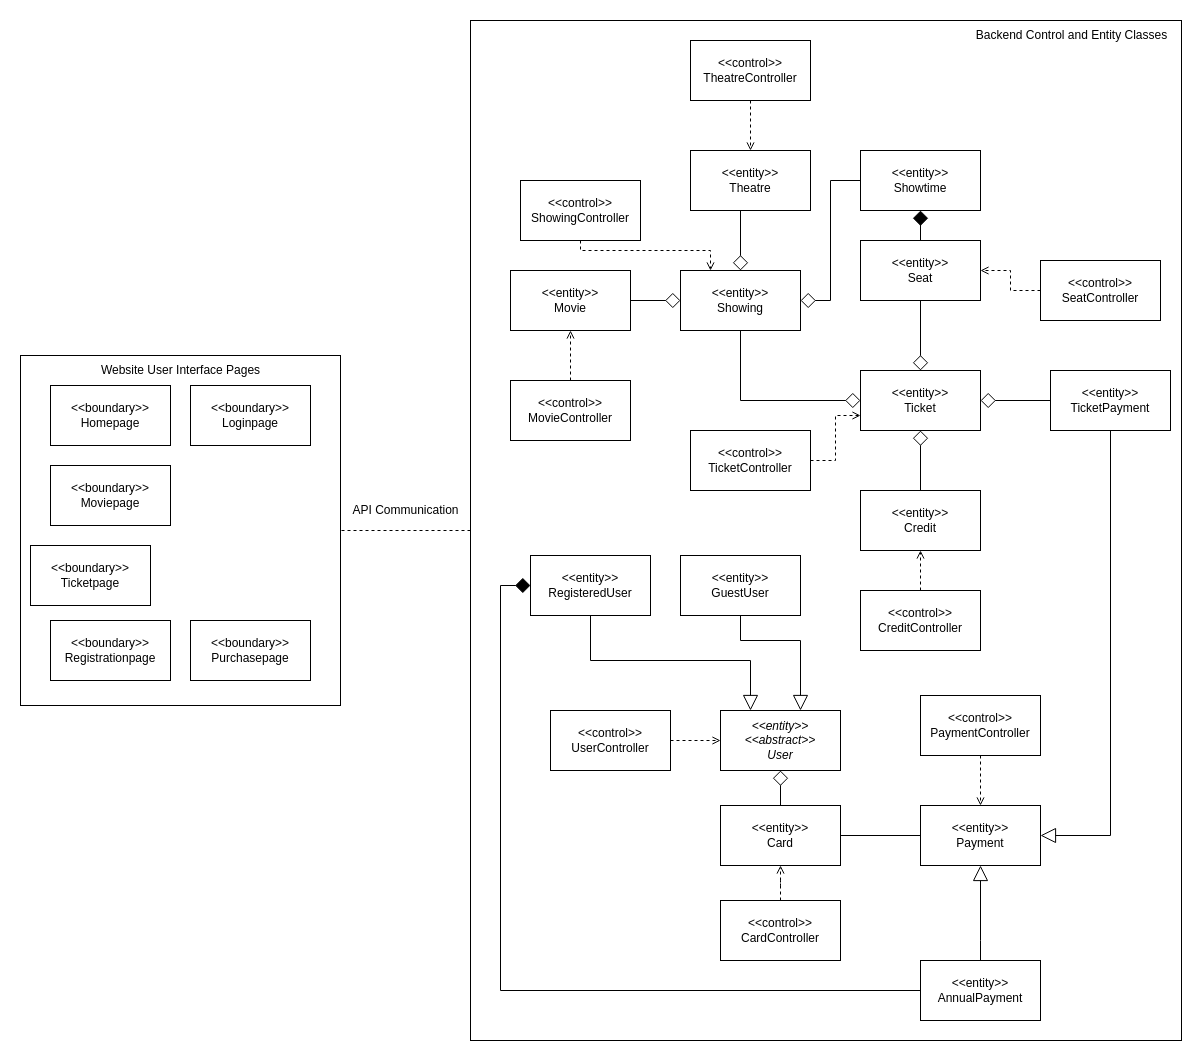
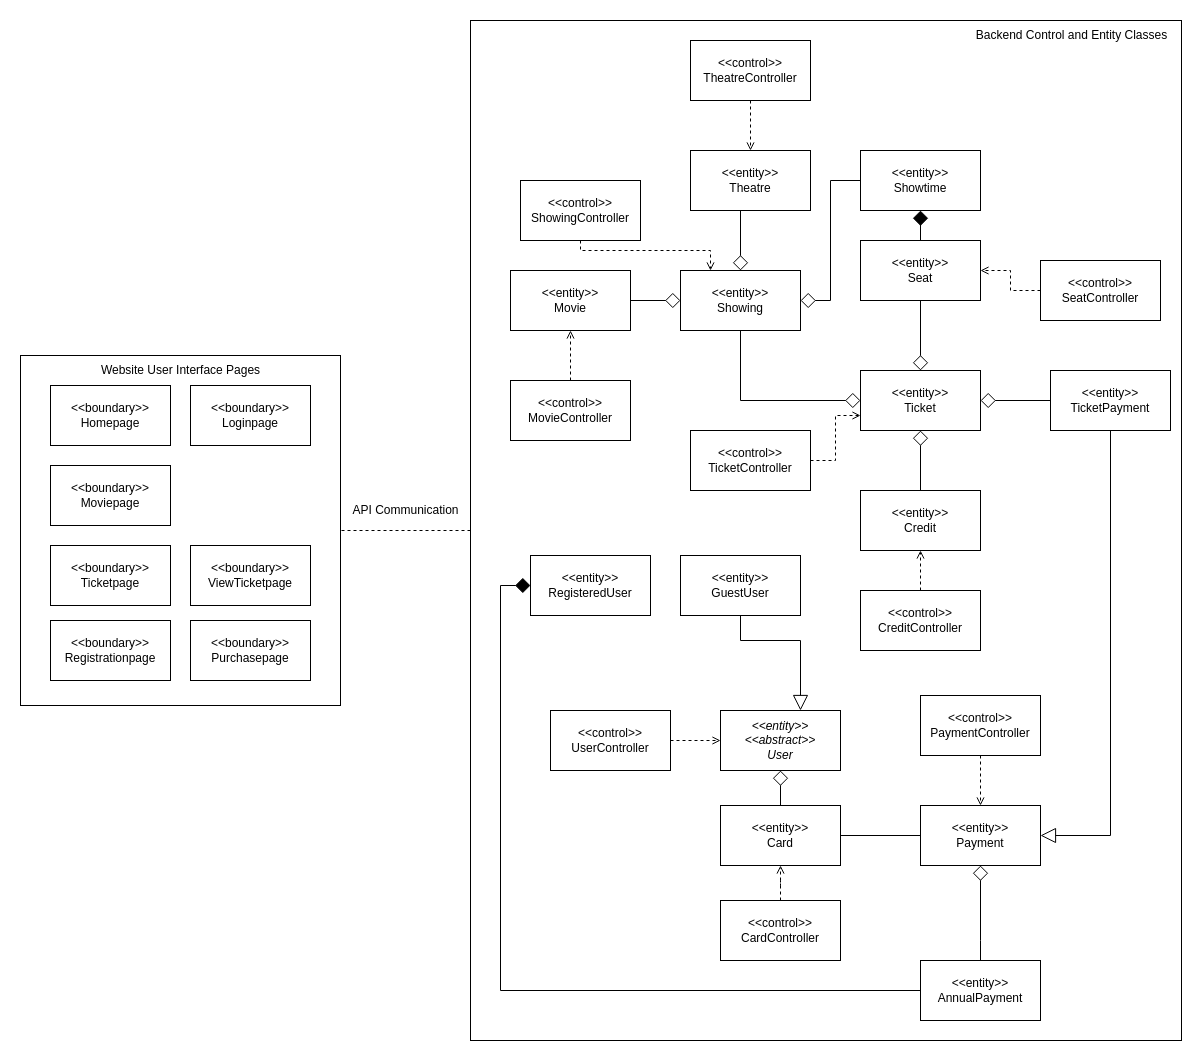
(91, 576) -> (111, 576)
none -> (251, 576)
(665, 661) -> none
(981, 882) -> (981, 881)
